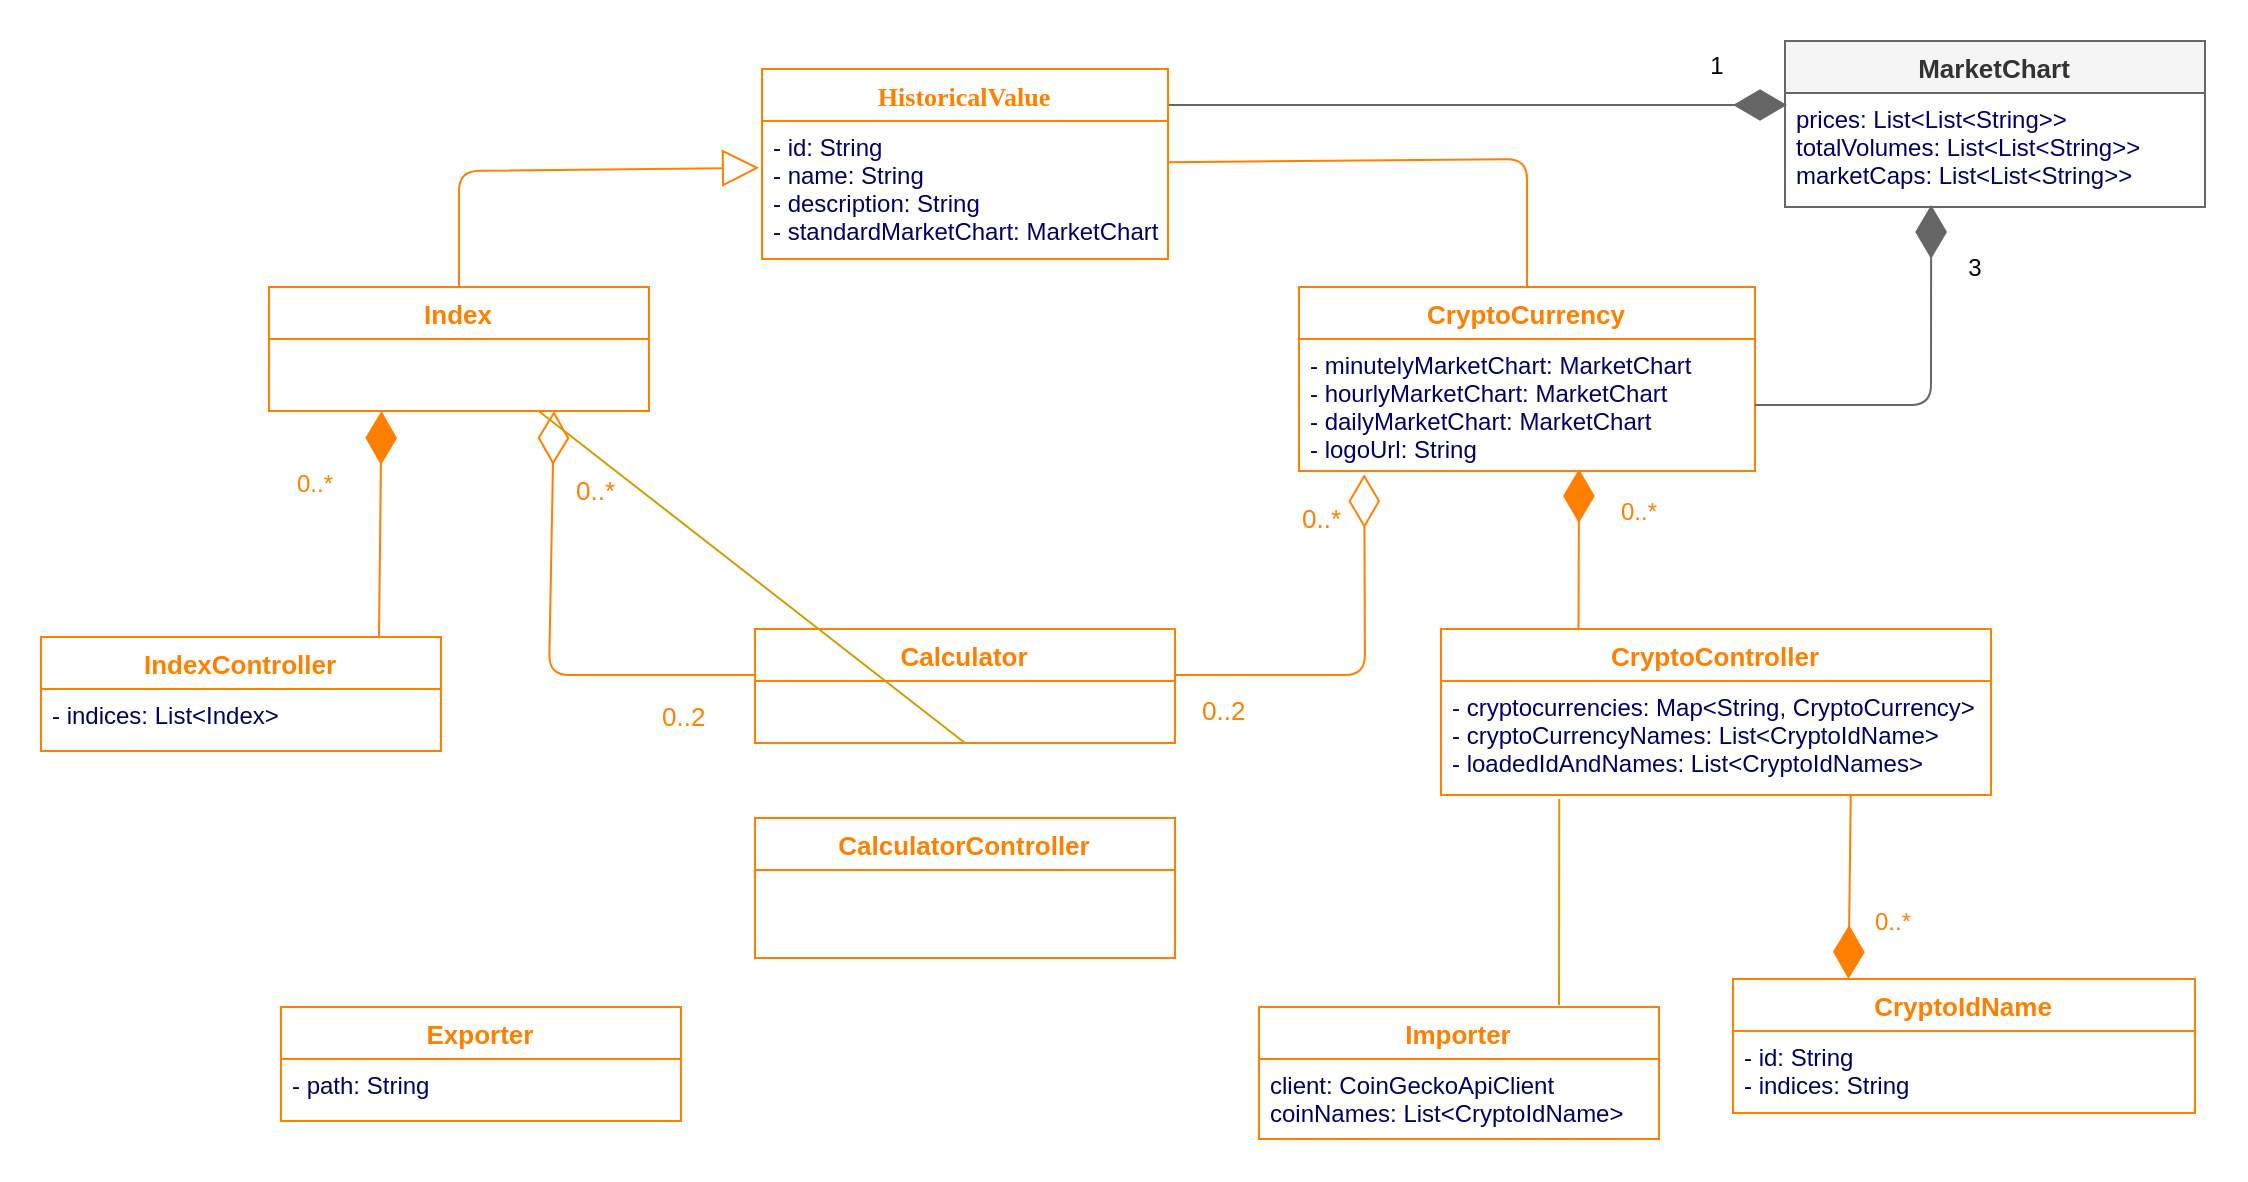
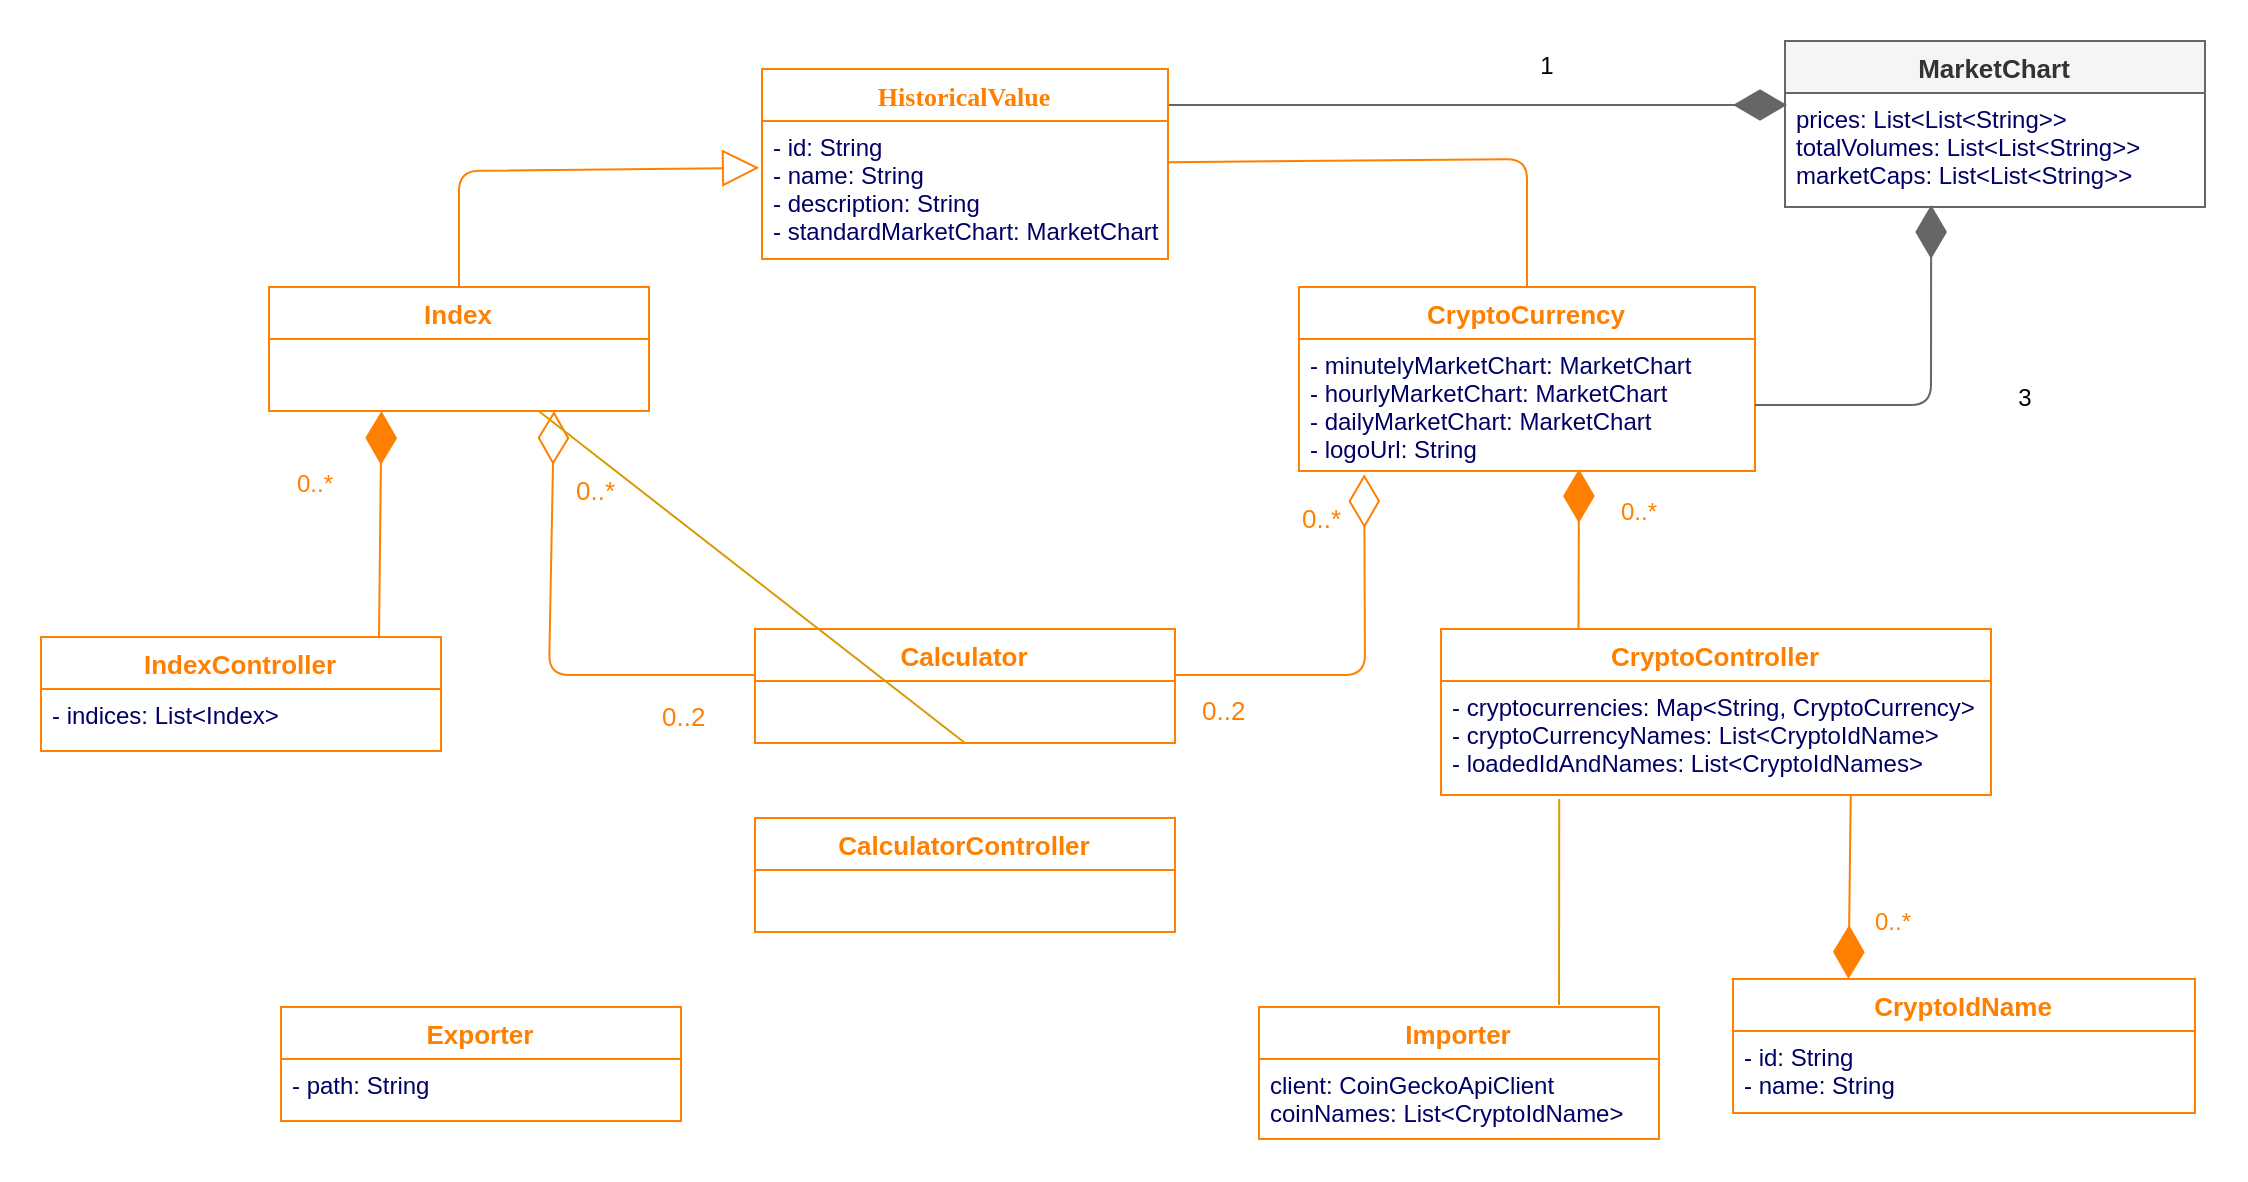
(1716, 67) -> (1546, 67)
(1974, 269) -> (2024, 399)
(965, 888) -> (965, 875)
(1809, 1058) -> (1809, 1058)
